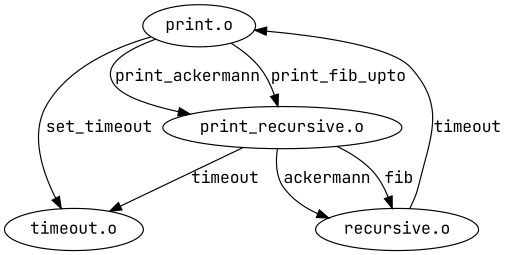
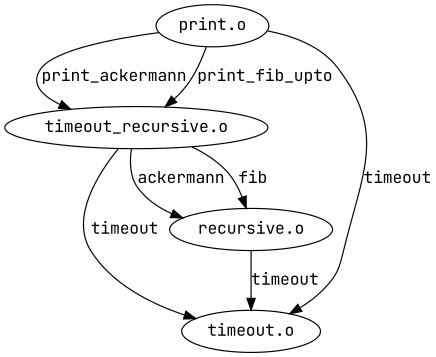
(411, 67) -> (251, 275)
(99, 128) -> (397, 179)
(282, 128) -> (136, 128)
